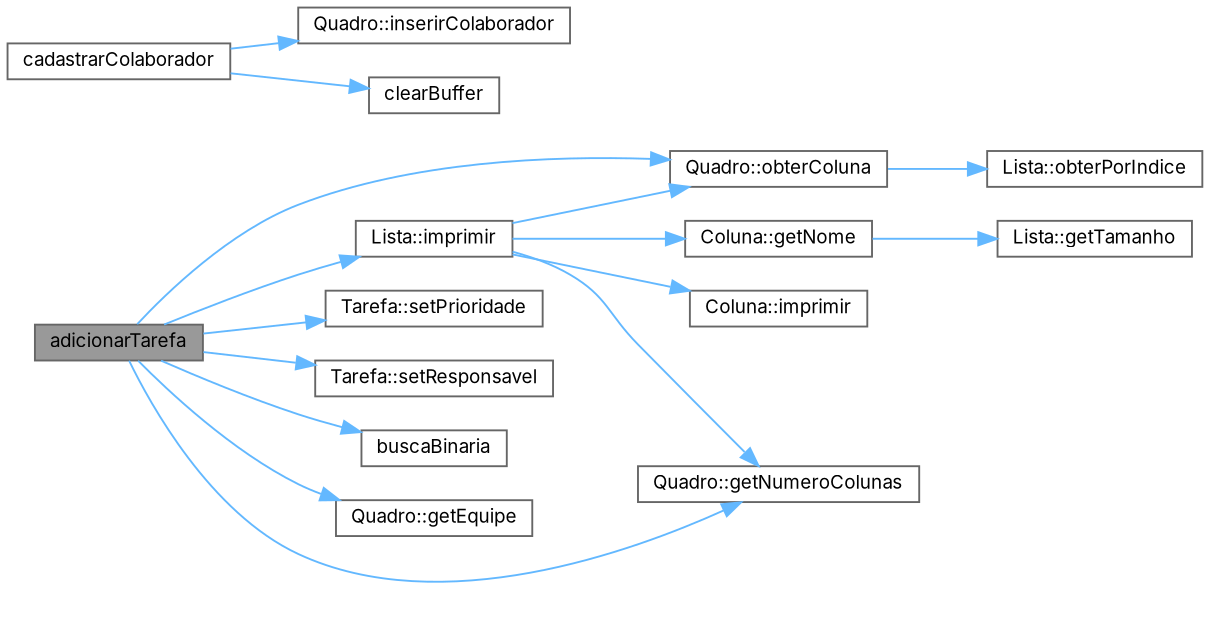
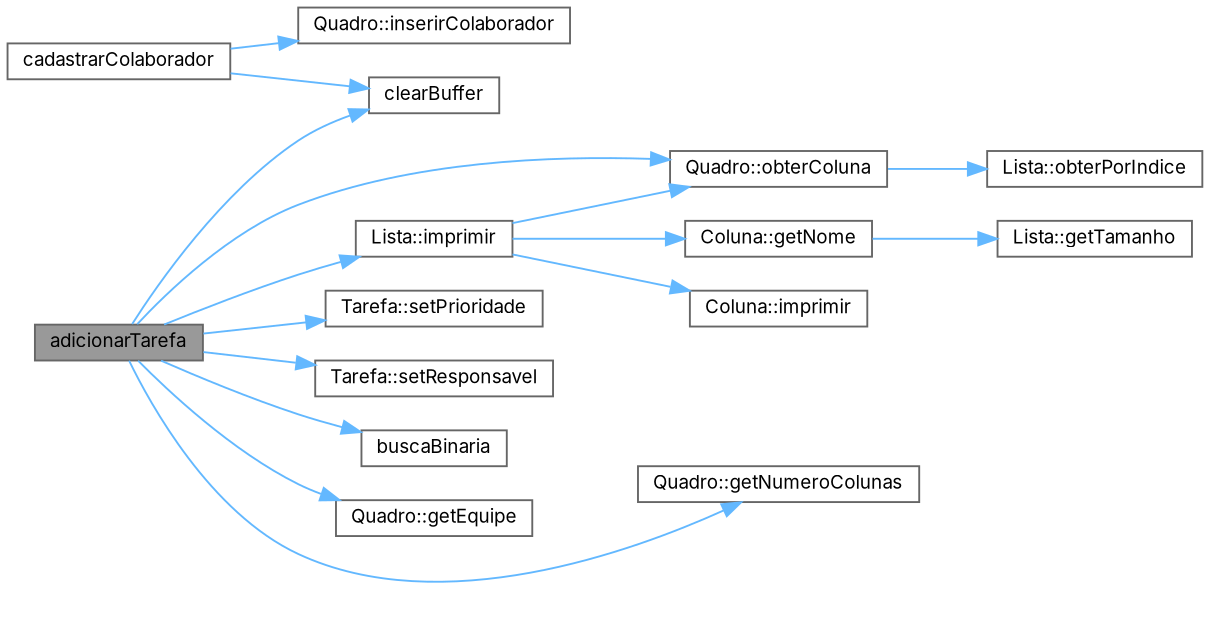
none -> (226, 203)
(635, 341) -> none
